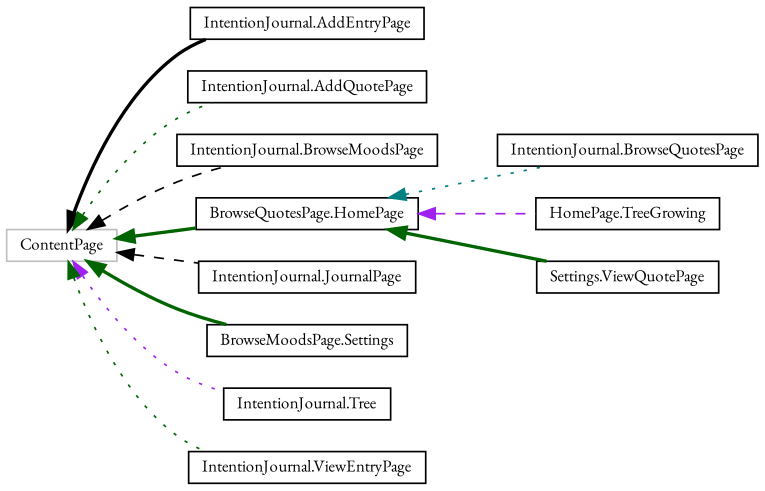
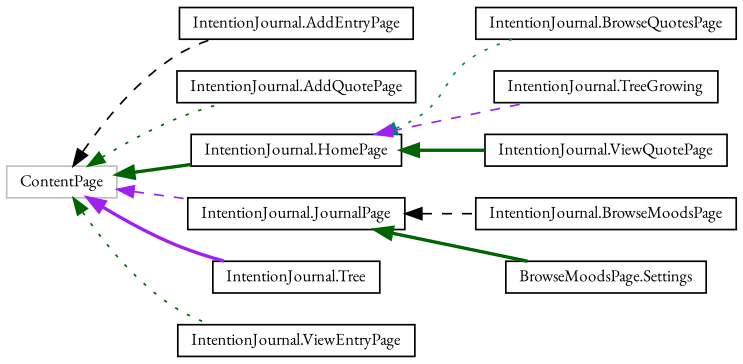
(124, 113) -> (139, 85)
(162, 188) -> (449, 214)
(307, 214) -> (296, 150)
(628, 214) -> (606, 87)
(166, 259) -> (161, 195)
(628, 277) -> (606, 150)
(162, 302) -> (460, 247)
(143, 346) -> (161, 238)
